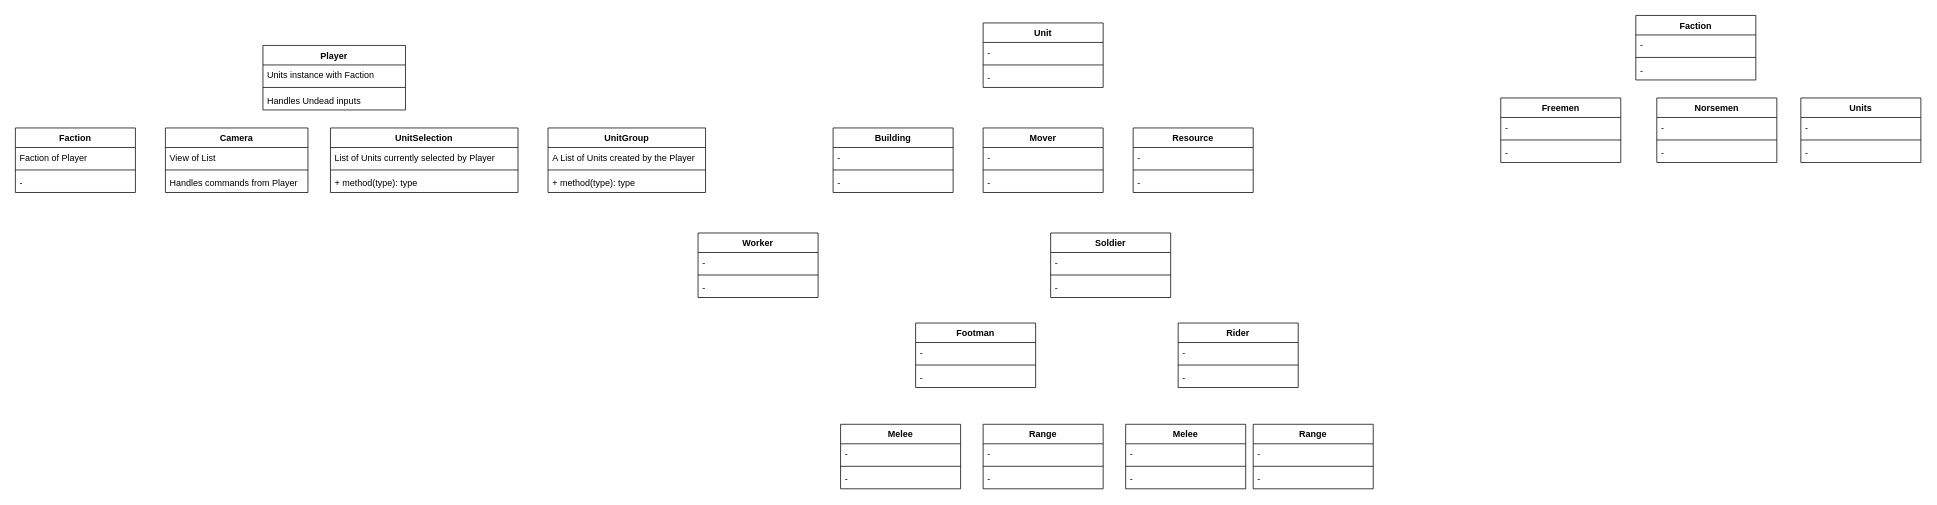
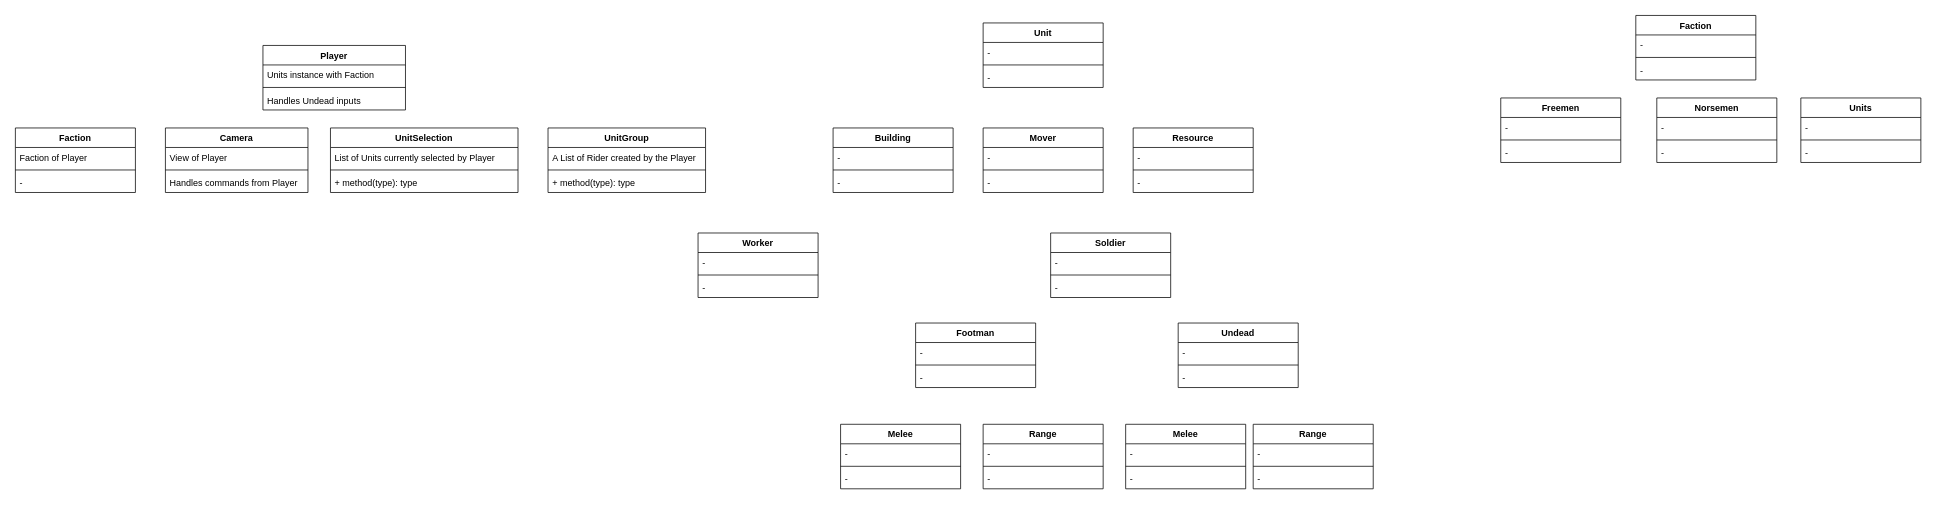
(195, 158) -> (200, 158)
(634, 158) -> (634, 158)
(1238, 333) -> (1238, 333)
